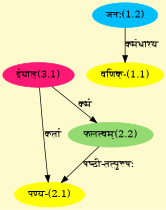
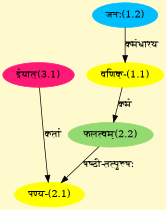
(72, 102) -> (119, 101)
